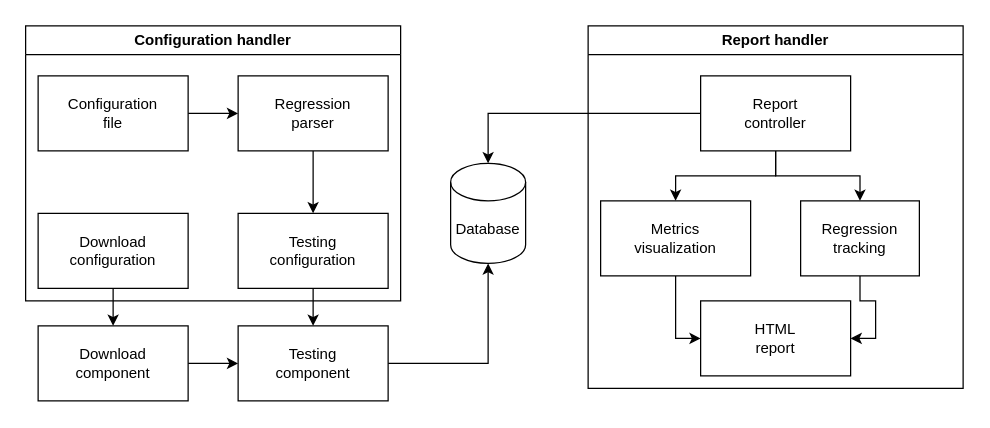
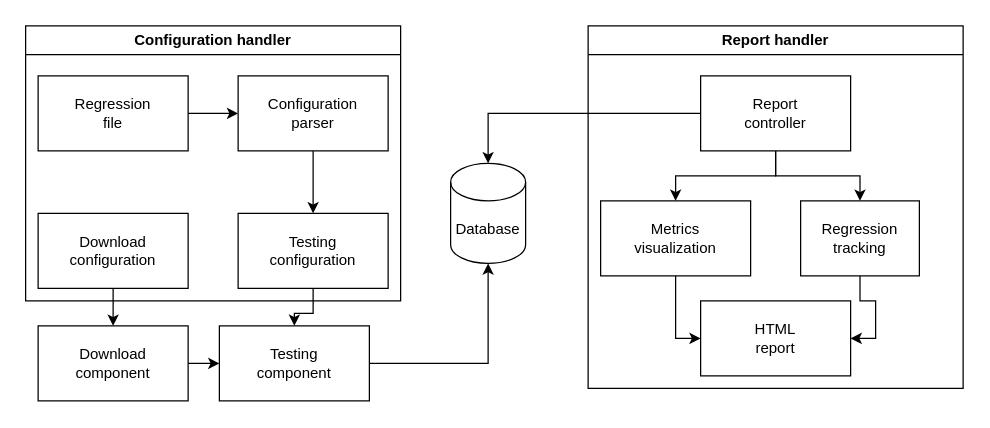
(113, 113) -> (113, 113)
(313, 113) -> (313, 113)
(313, 363) -> (294, 363)
